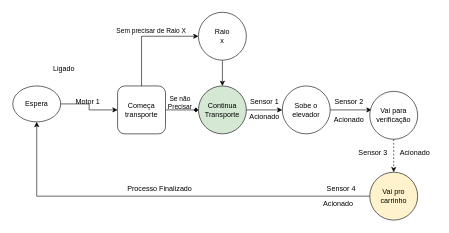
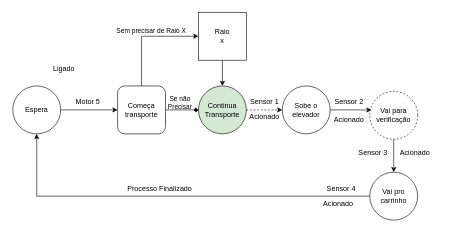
(222, 36) -> (222, 36)
(88, 102) -> (88, 102)
(36, 104) -> (36, 110)
(262, 110) -> (262, 110)
(394, 116) -> (394, 116)
(394, 154) -> (394, 154)
(394, 197) -> (394, 197)
